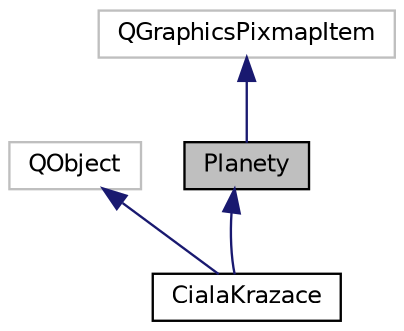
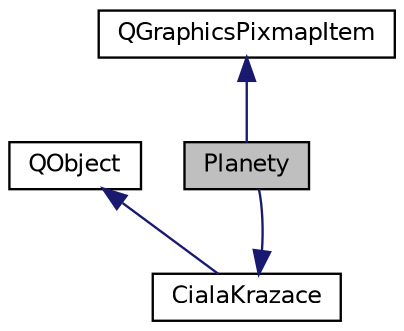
(247, 34) -> (247, 34)
(75, 166) -> (75, 166)
(231, 244) -> (262, 220)
